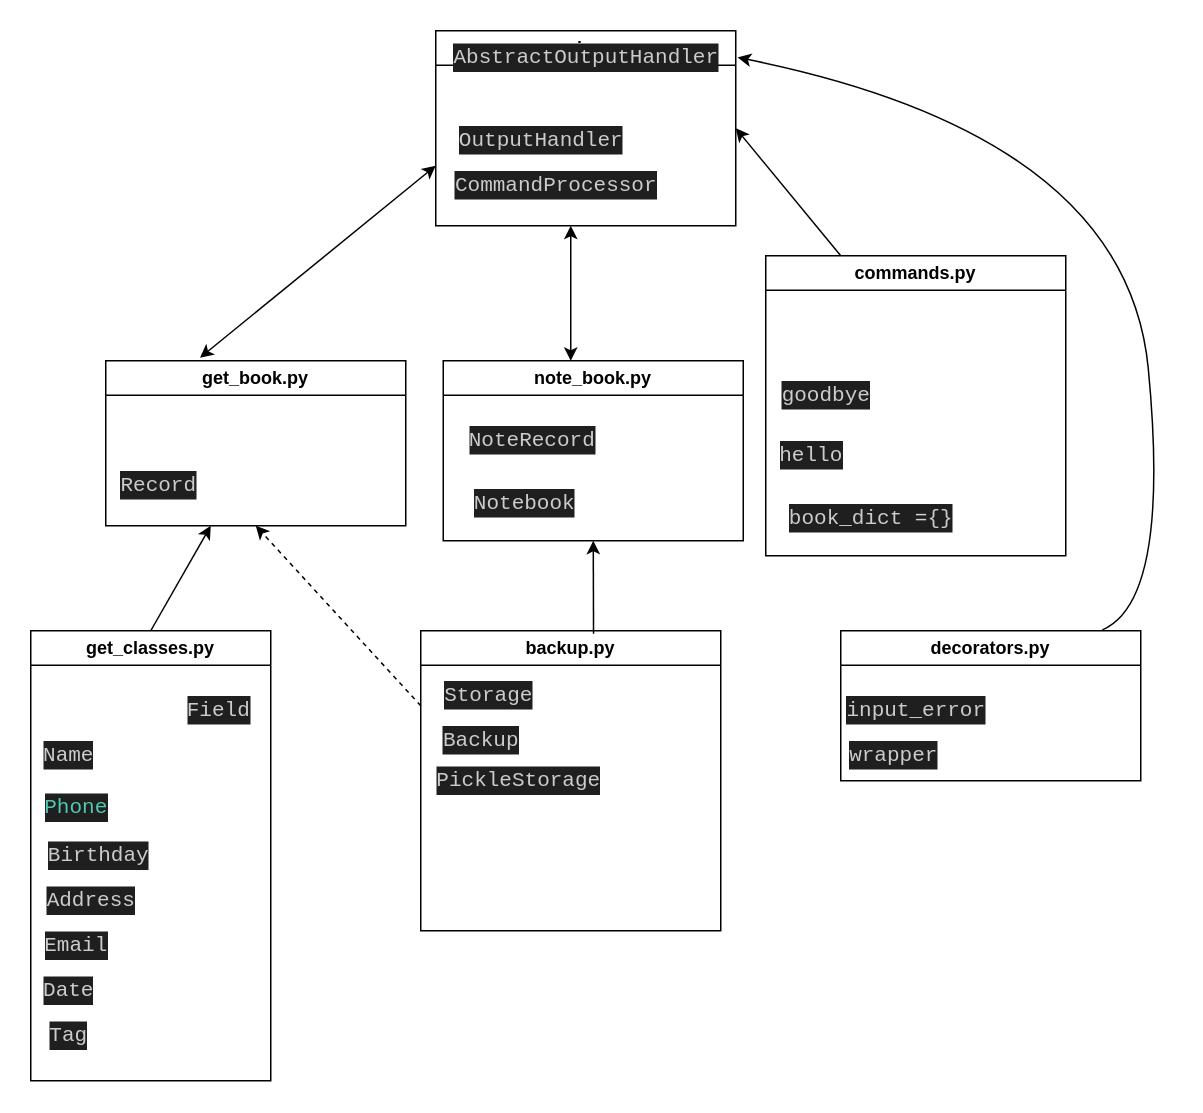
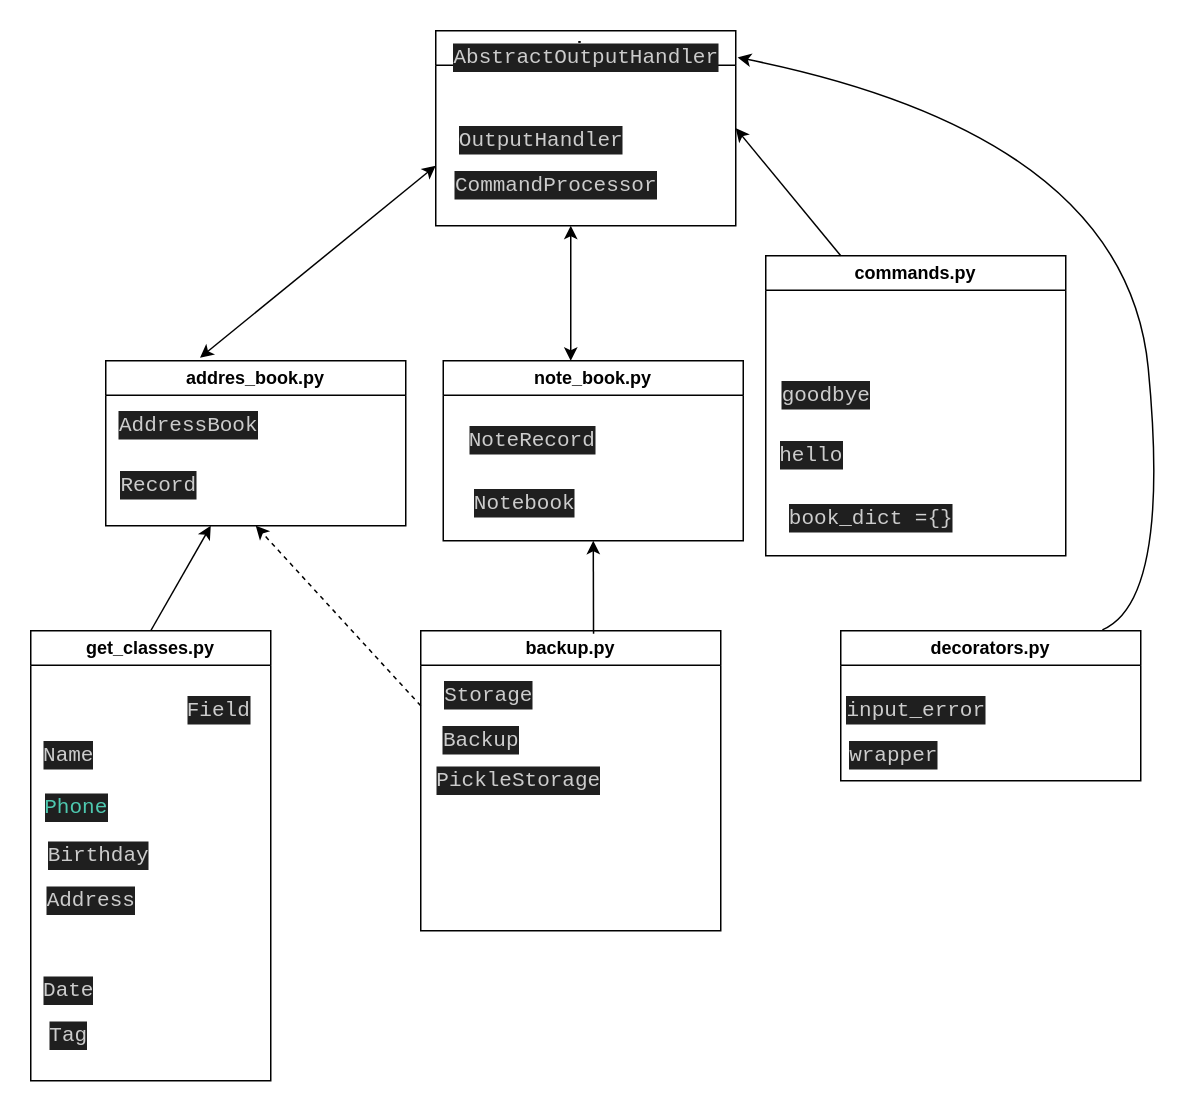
(256, 379) -> (256, 379)
none -> (188, 425)
(76, 946) -> none
